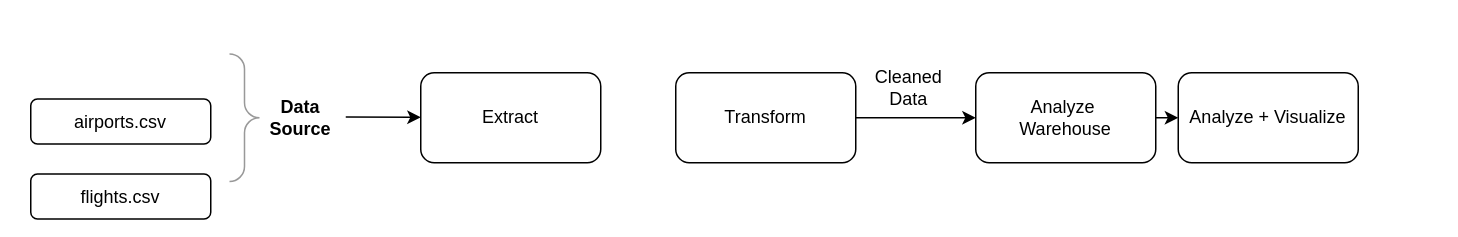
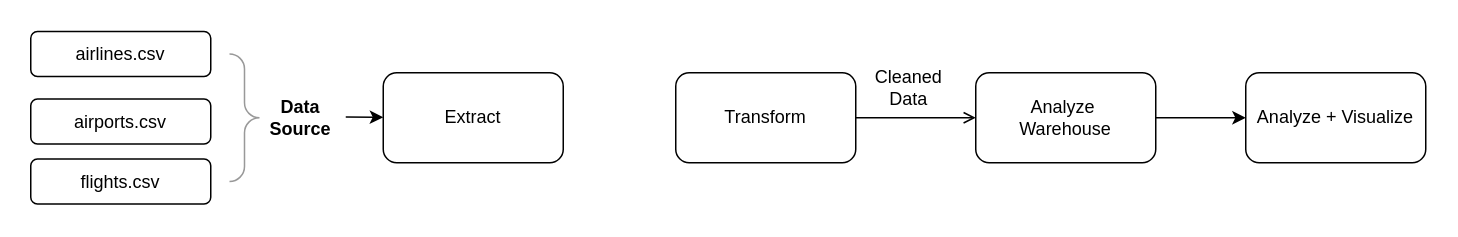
none -> (121, 54)
(511, 118) -> (473, 118)
(964, 118) -> (966, 118)
(1268, 118) -> (1336, 118)
(121, 197) -> (121, 182)
